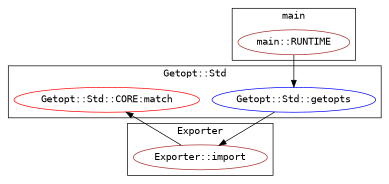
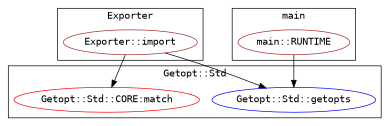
(249, 128) -> (220, 71)
